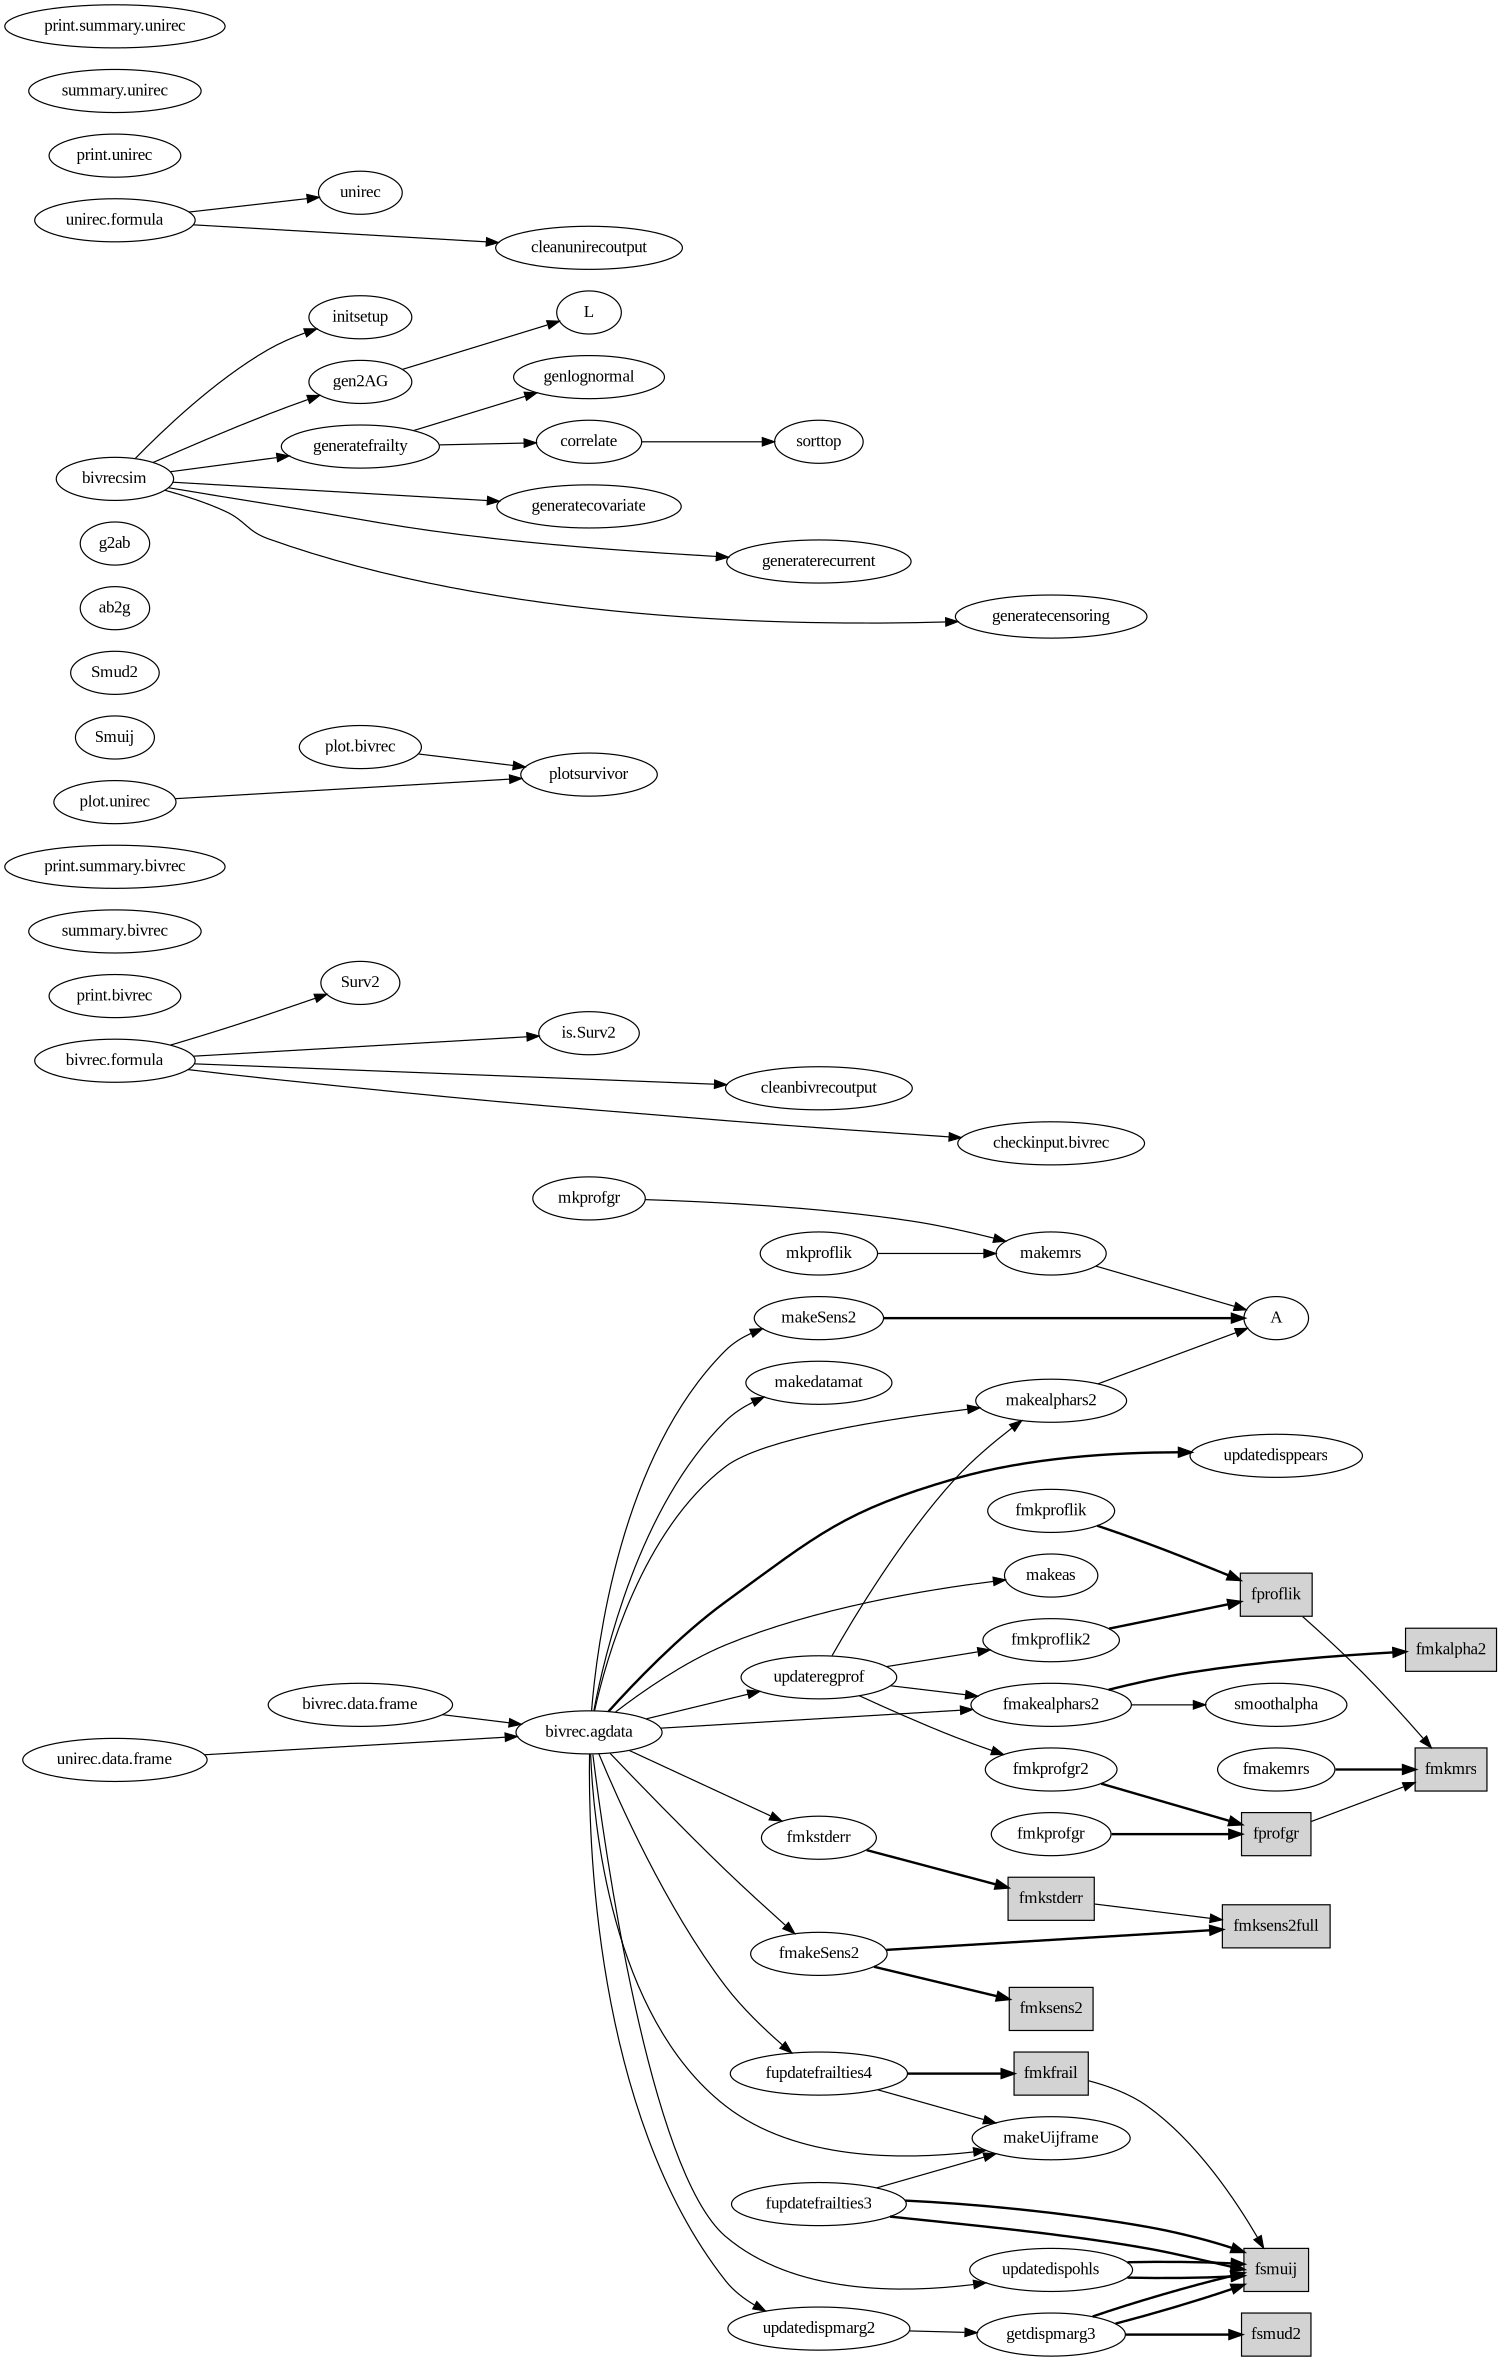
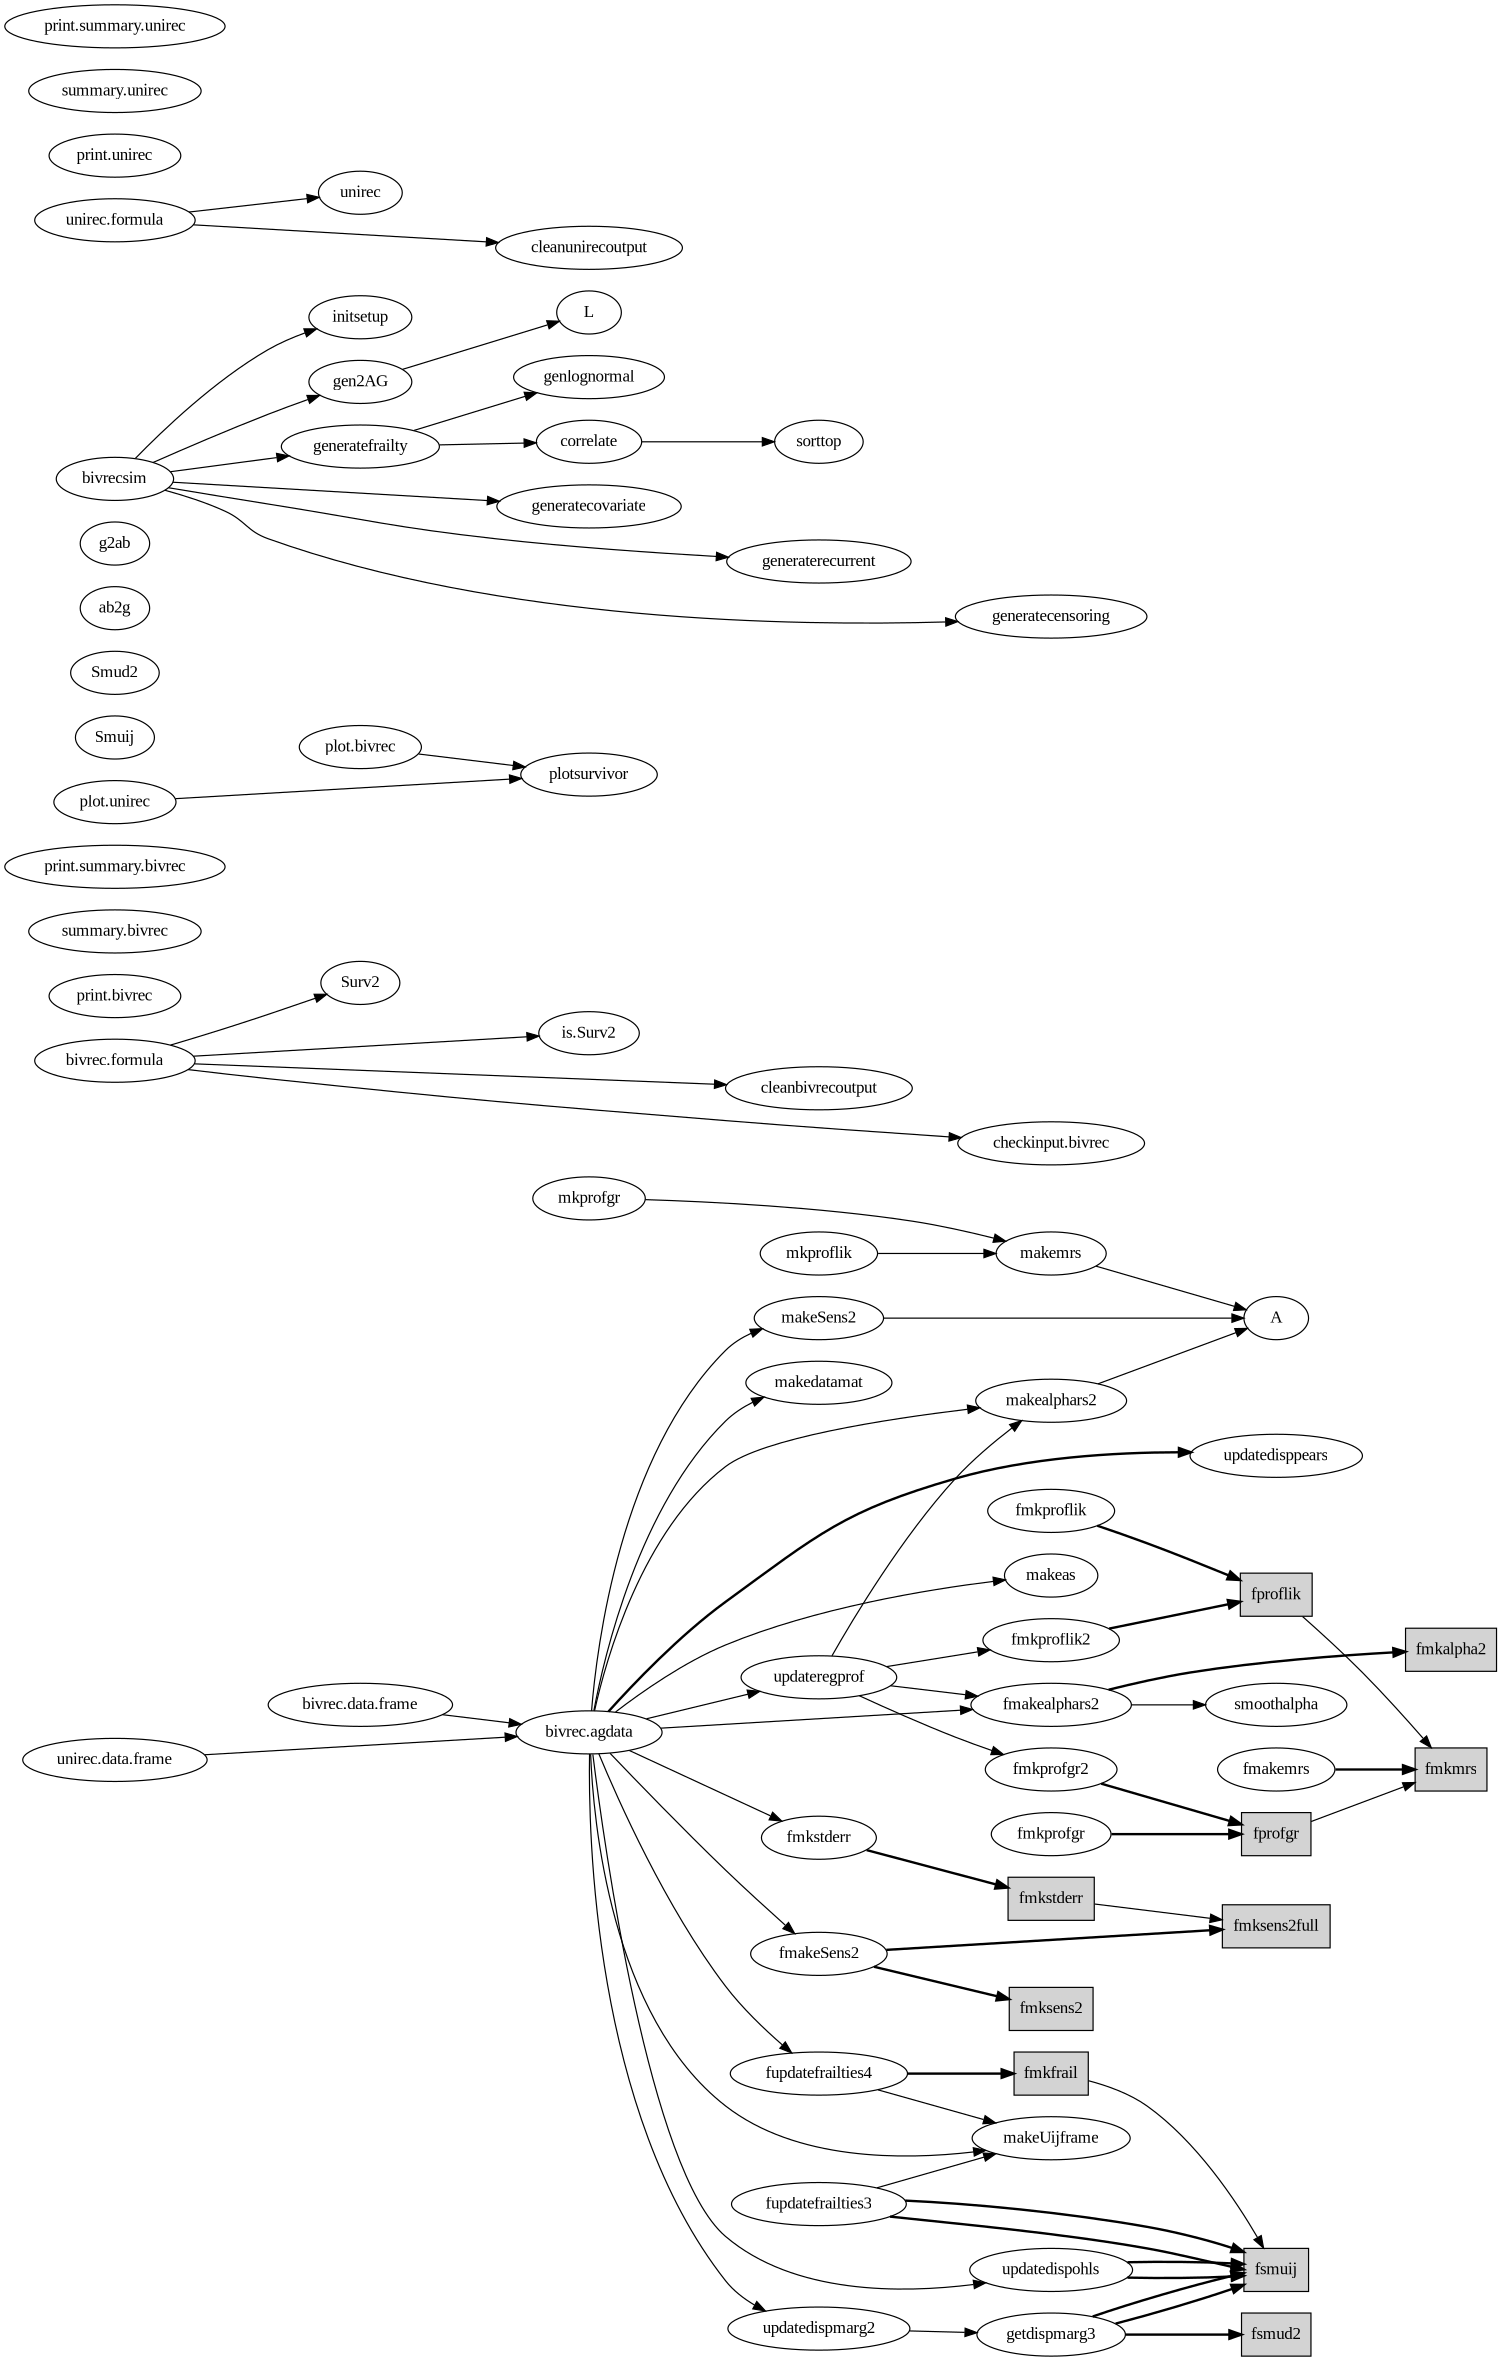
(1058, 1318) -> (1058, 1318)
